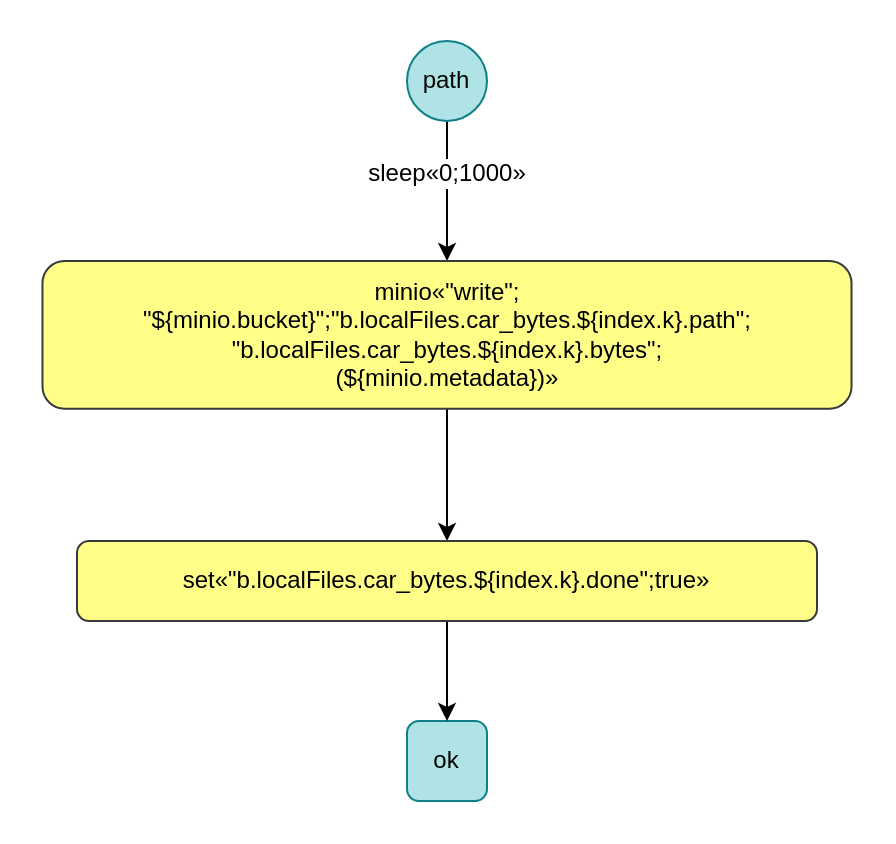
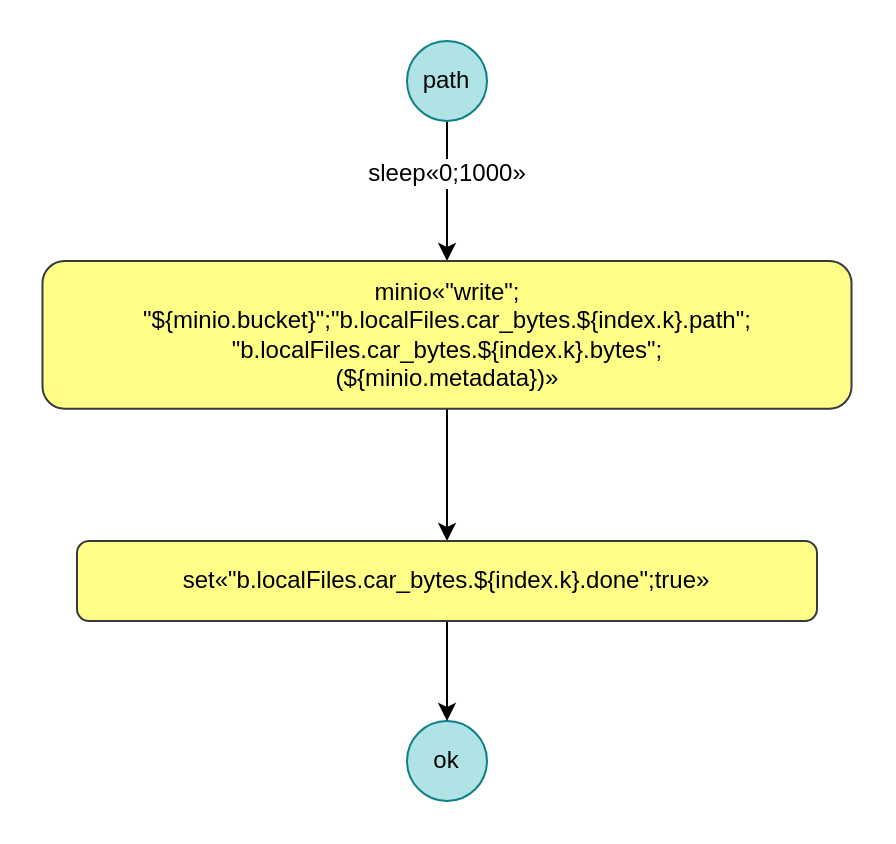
(447, 761) -> (447, 761)
